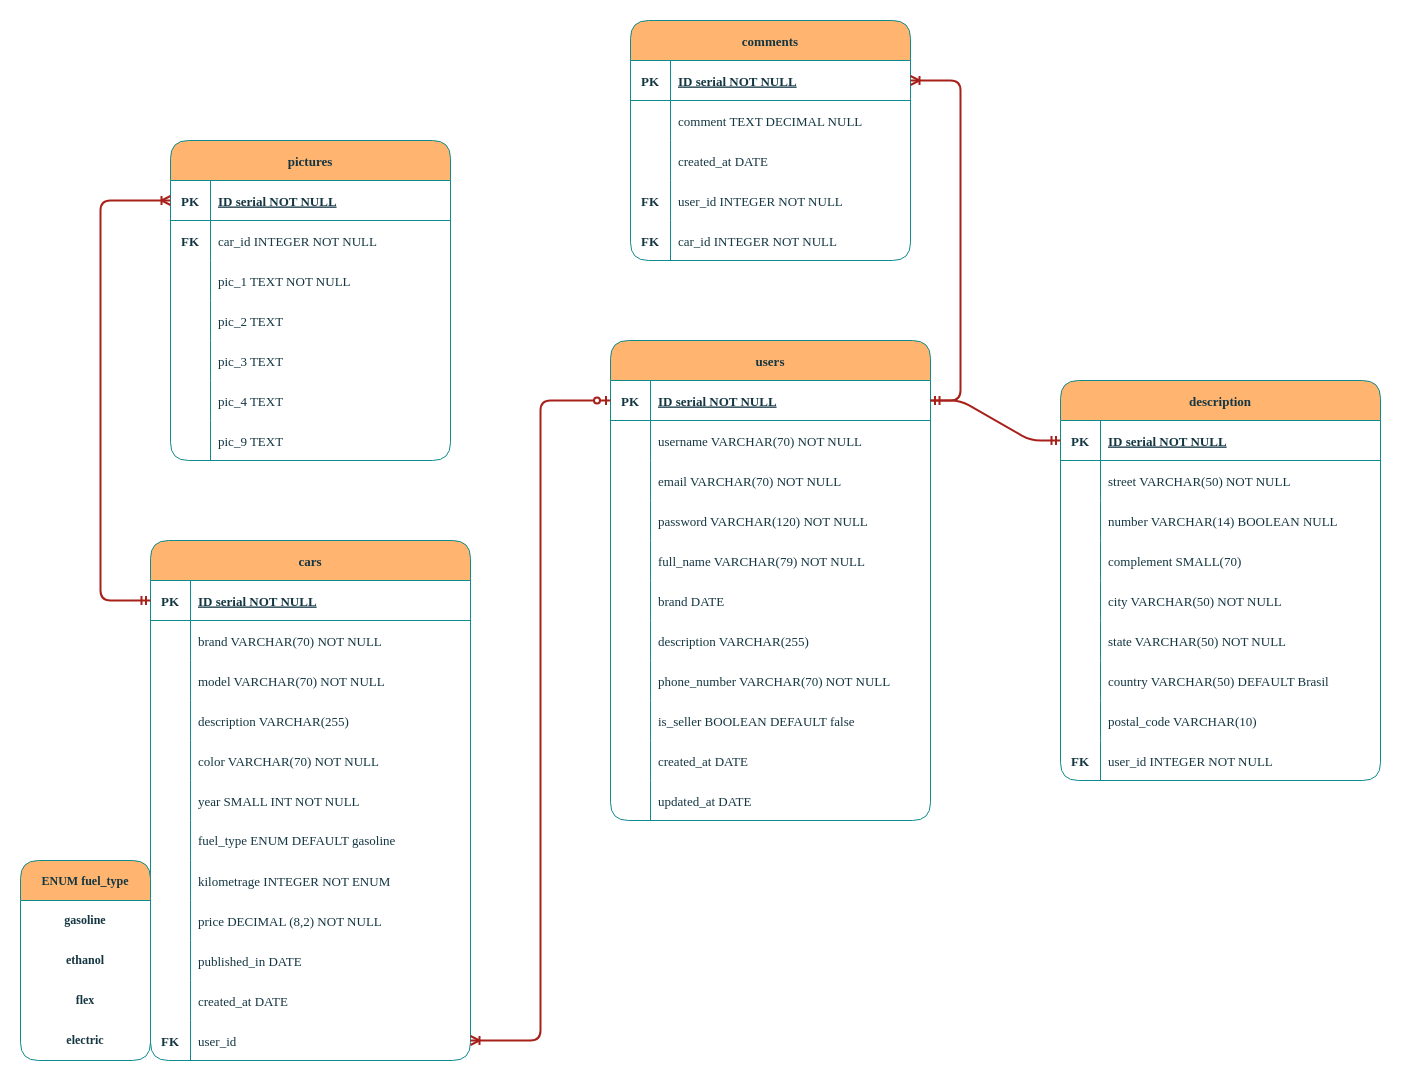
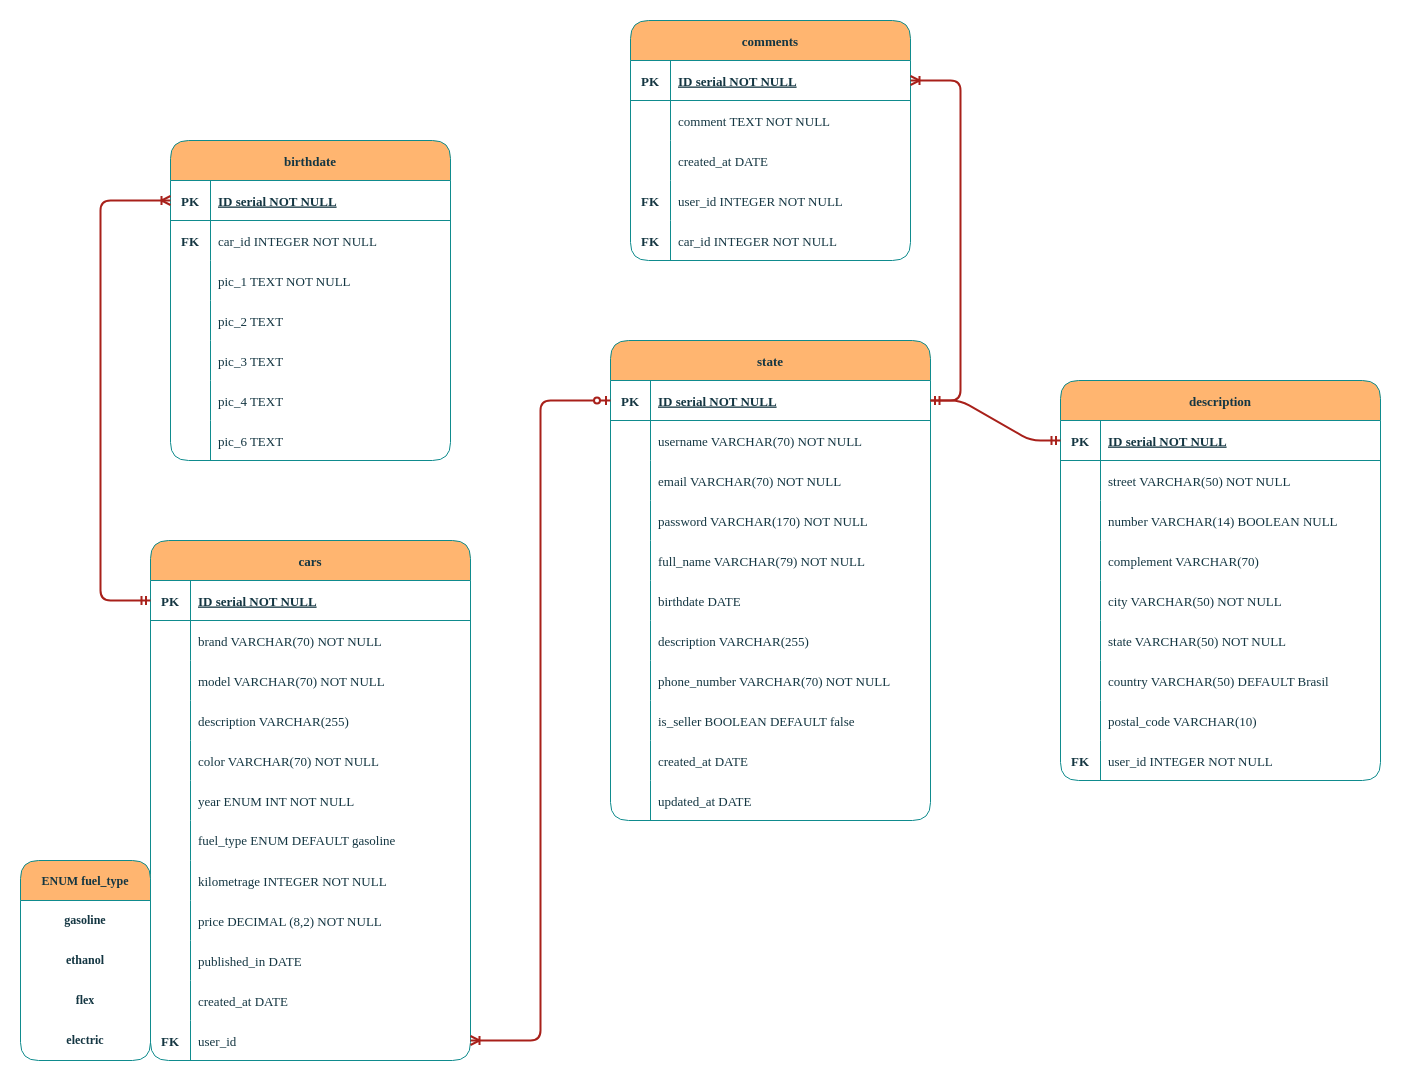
(764, 121) -> (749, 121)
(310, 161) -> (310, 161)
(770, 361) -> (770, 361)
(251, 441) -> (251, 441)
(762, 521) -> (762, 521)
(1177, 561) -> (1185, 561)
(693, 601) -> (706, 601)
(275, 801) -> (271, 801)
(291, 881) -> (291, 881)
